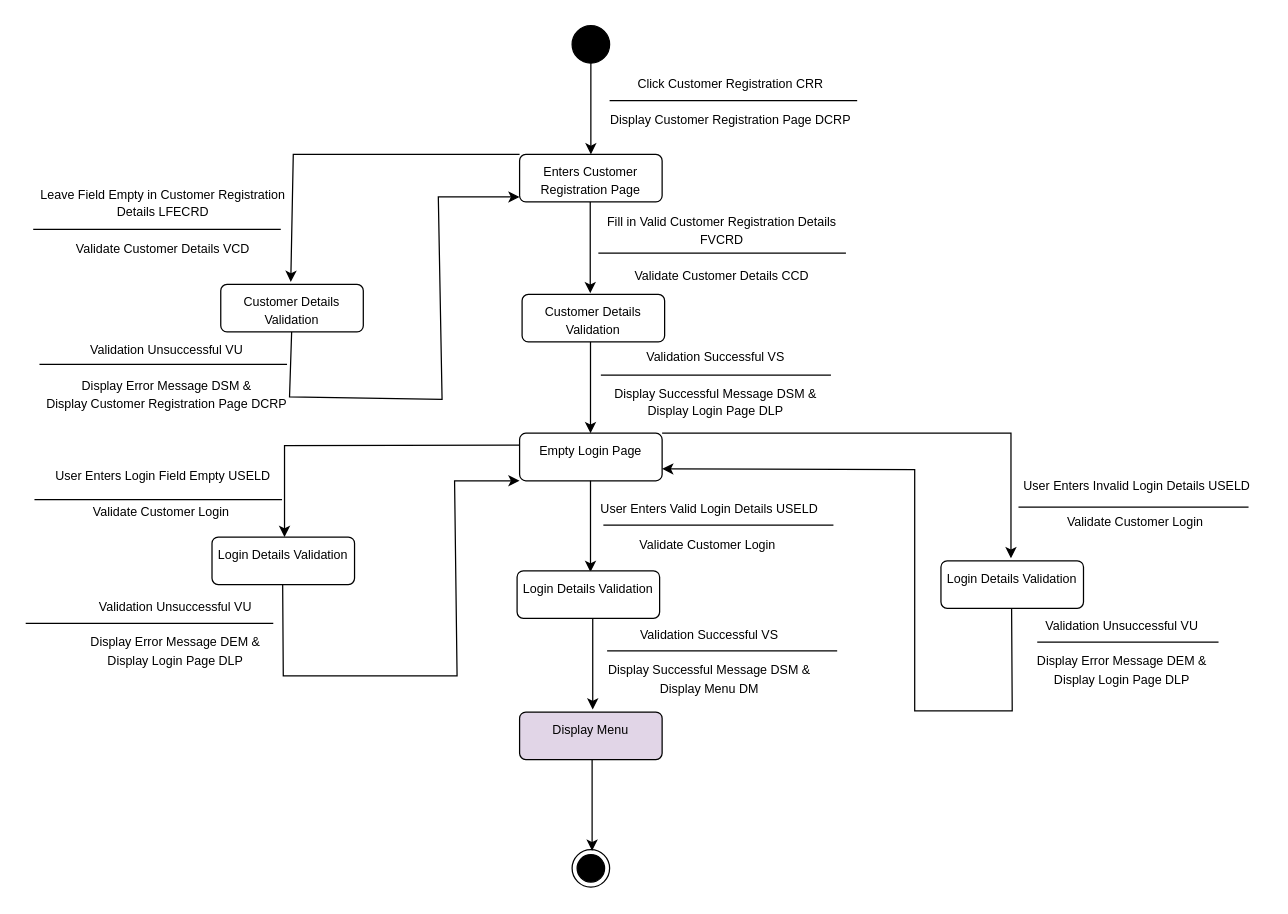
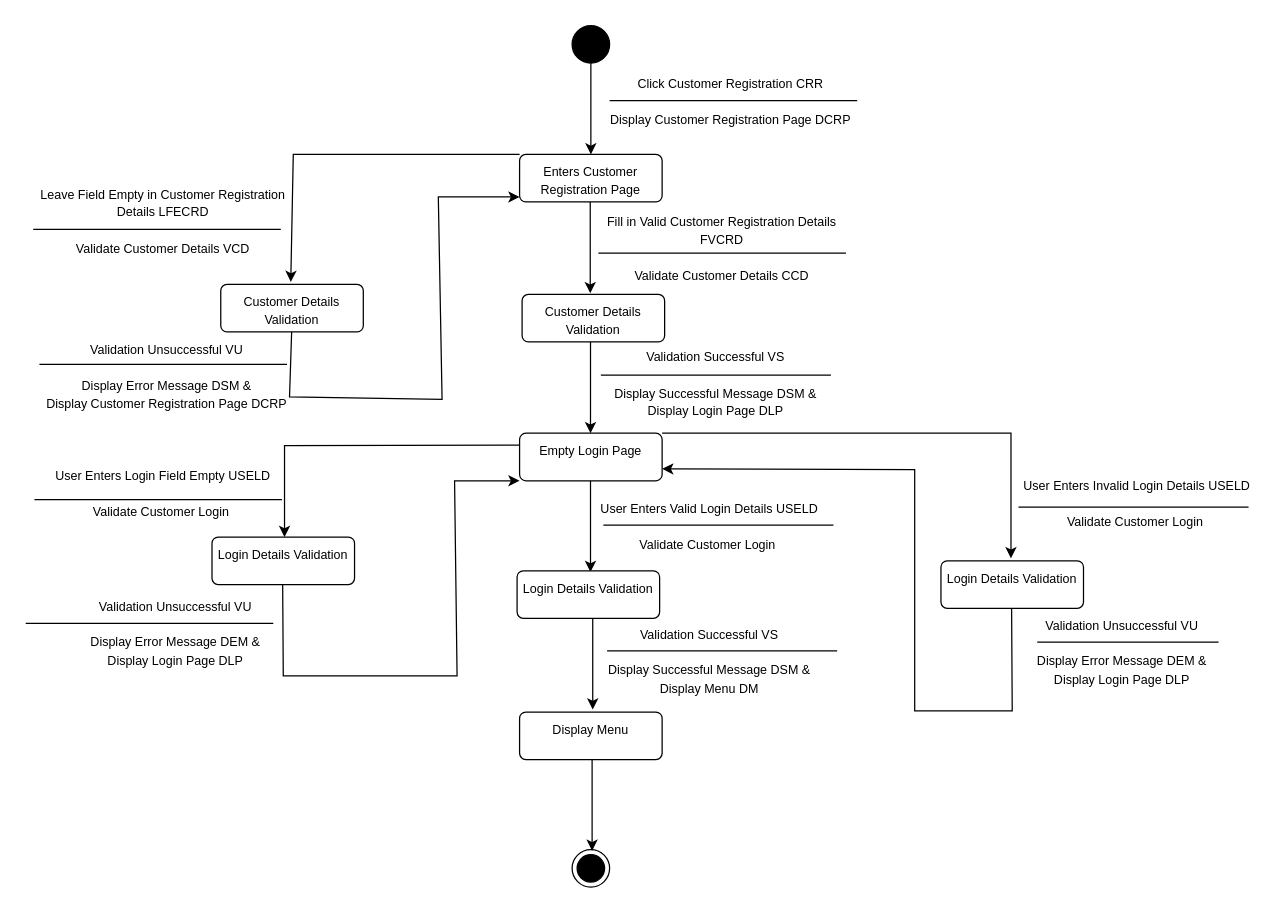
(591, 736) -> (591, 736)
